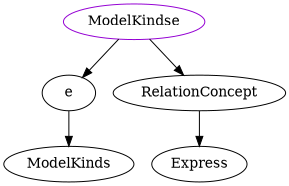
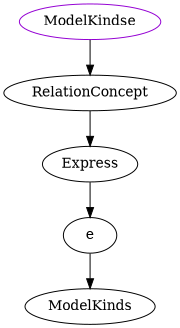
(104, 55) -> (90, 195)
